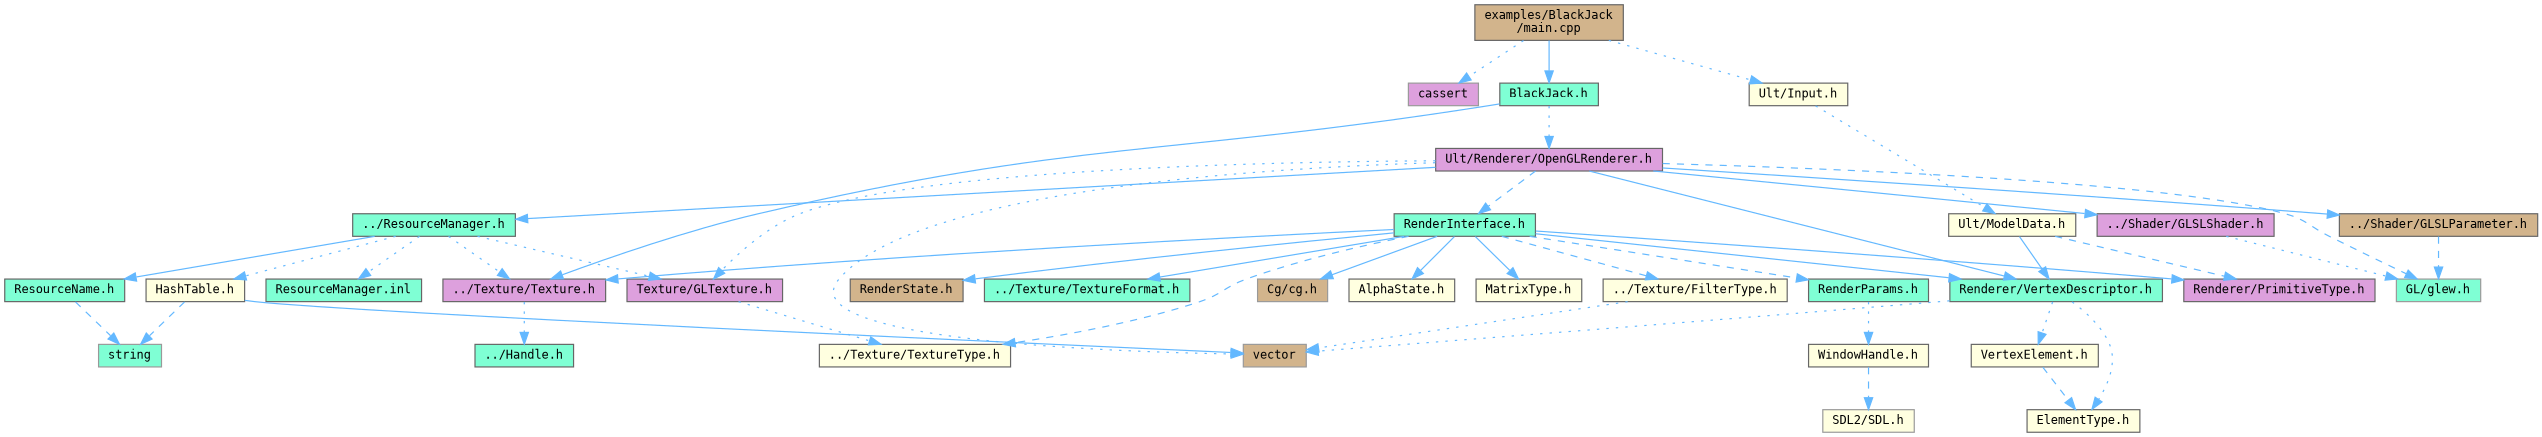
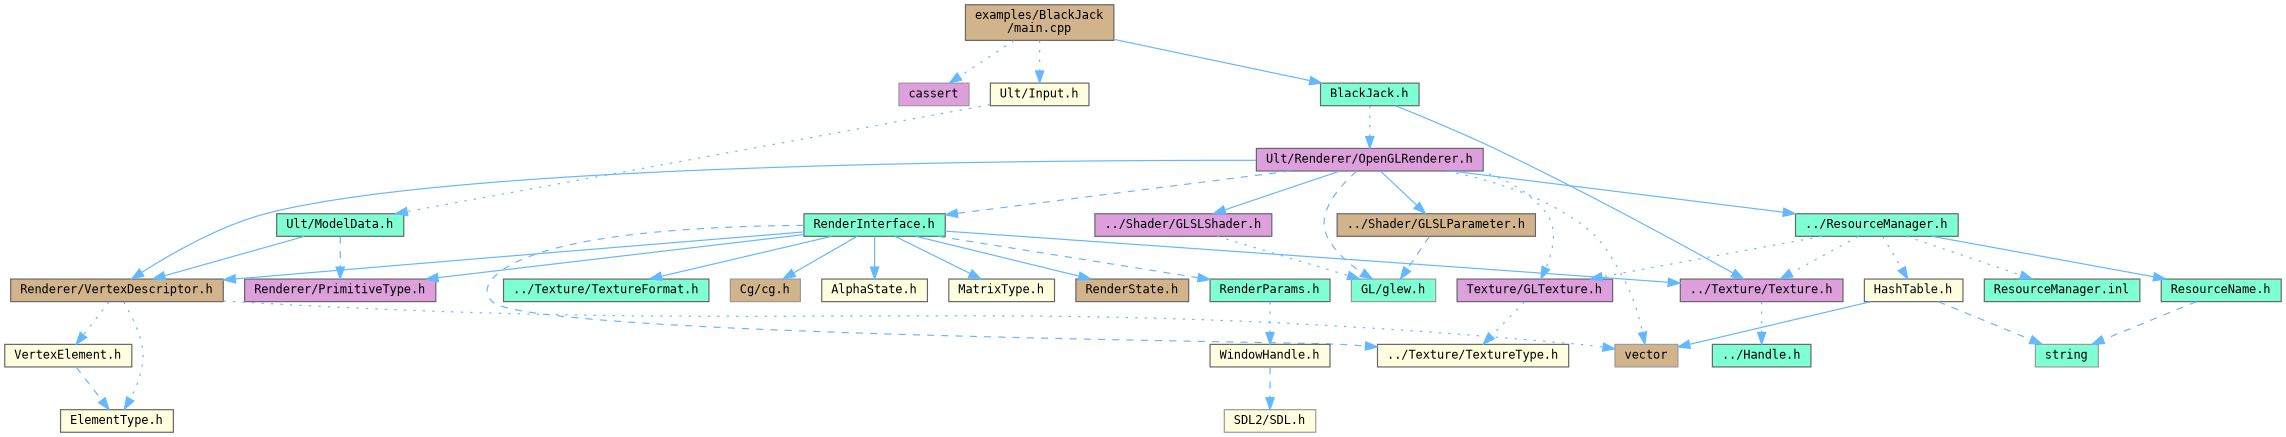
(2012, 225) -> (340, 225)
(1695, 290) -> none
(2056, 290) -> (117, 290)
